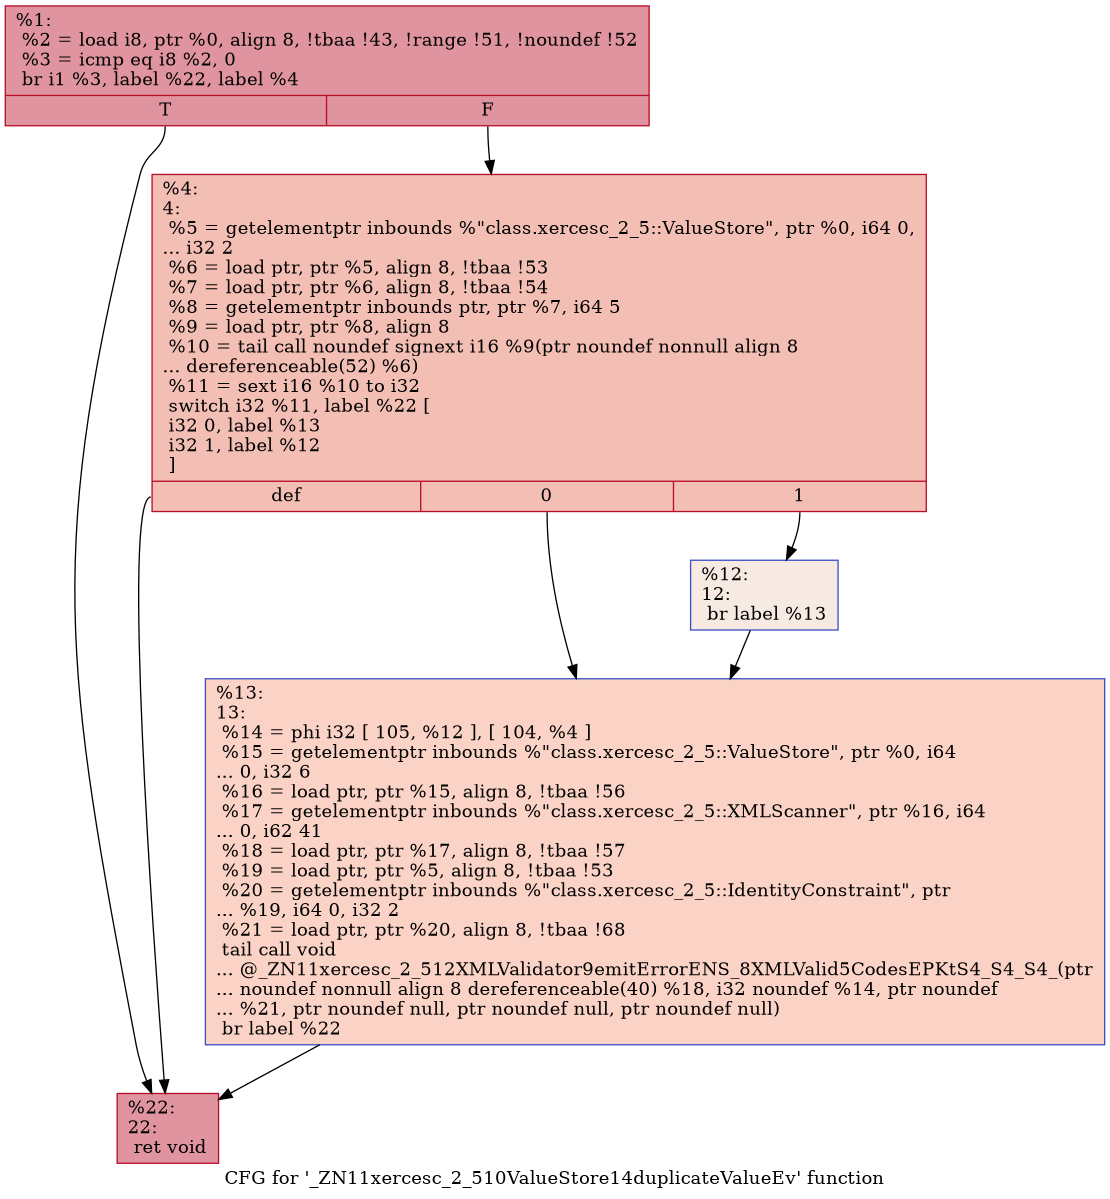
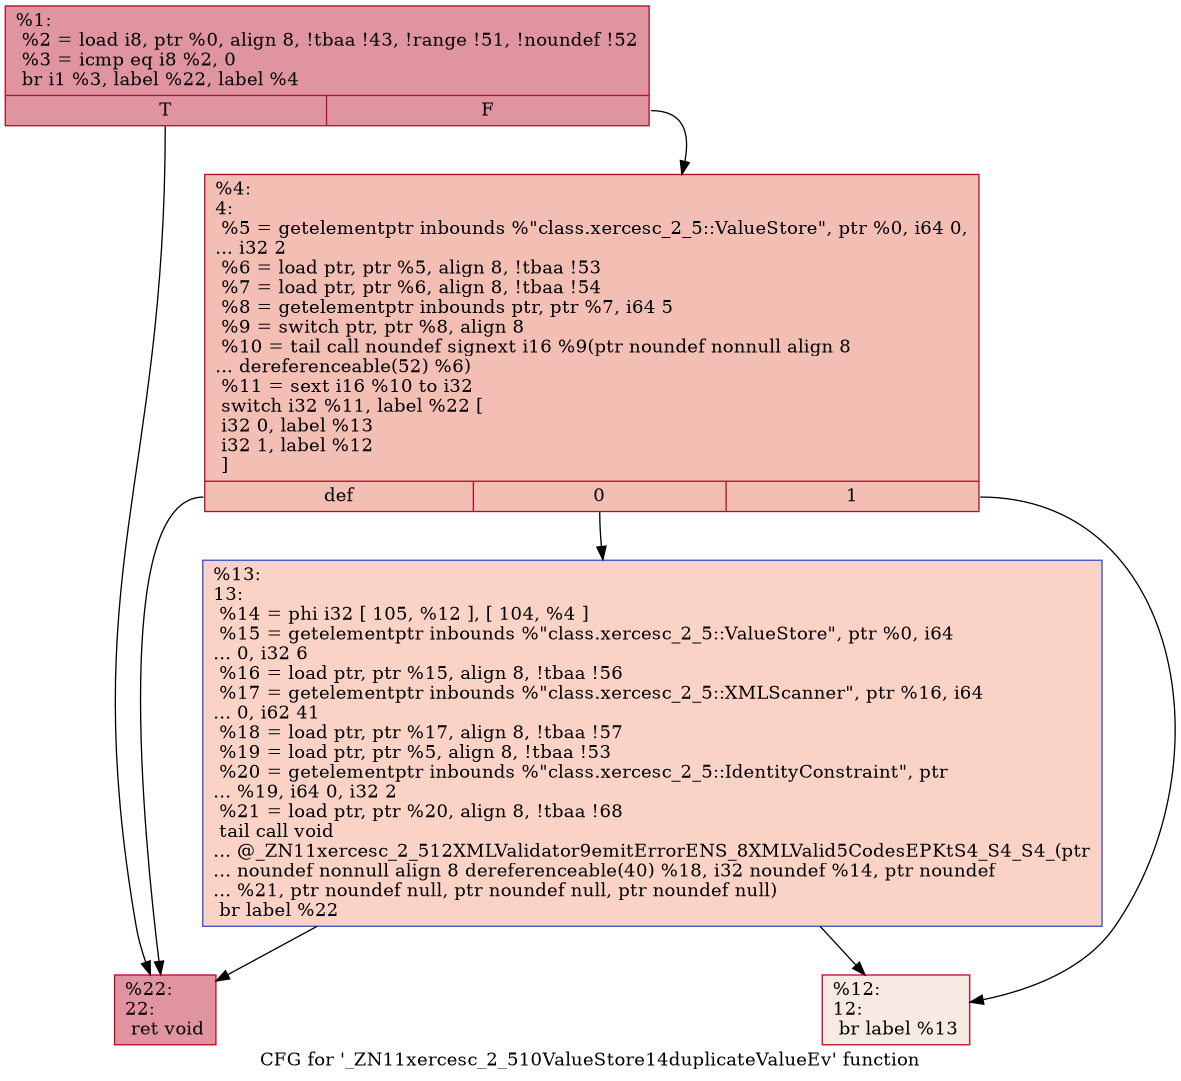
(307, 327) -> (370, 327)
(764, 595) -> (896, 1010)
(743, 648) -> (838, 946)
